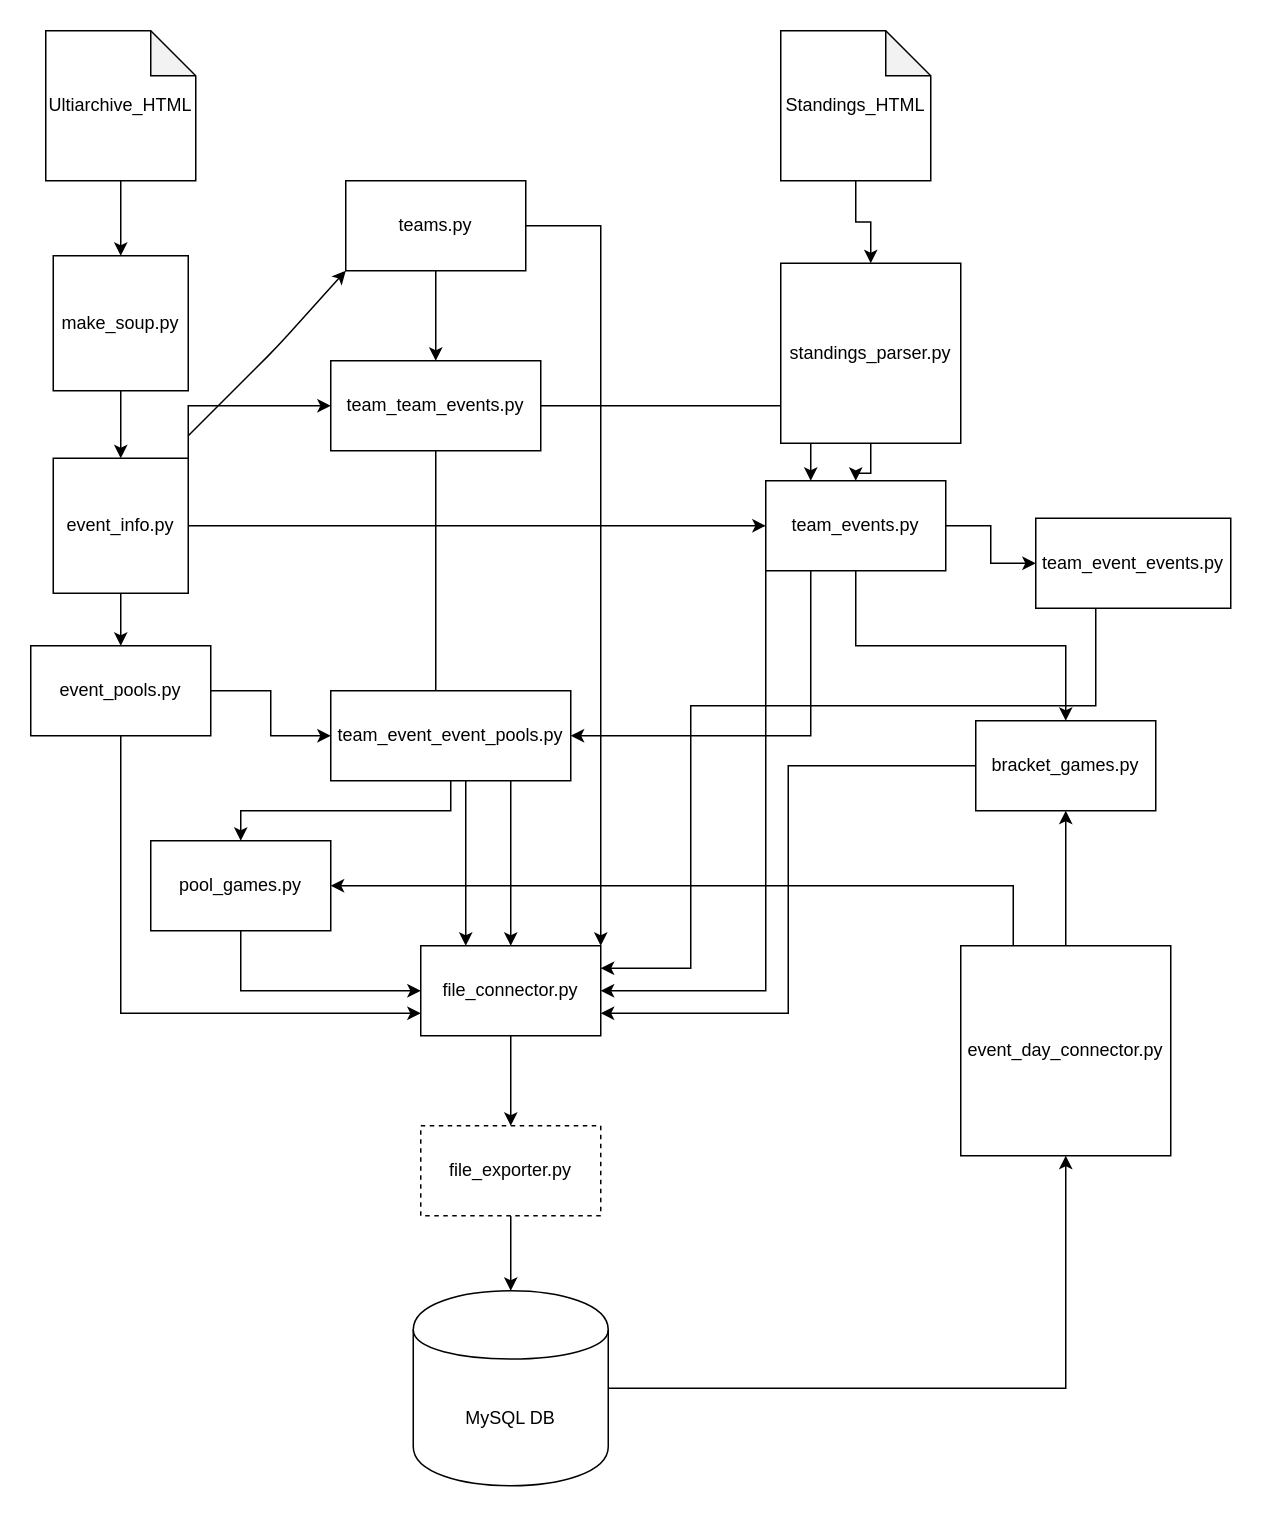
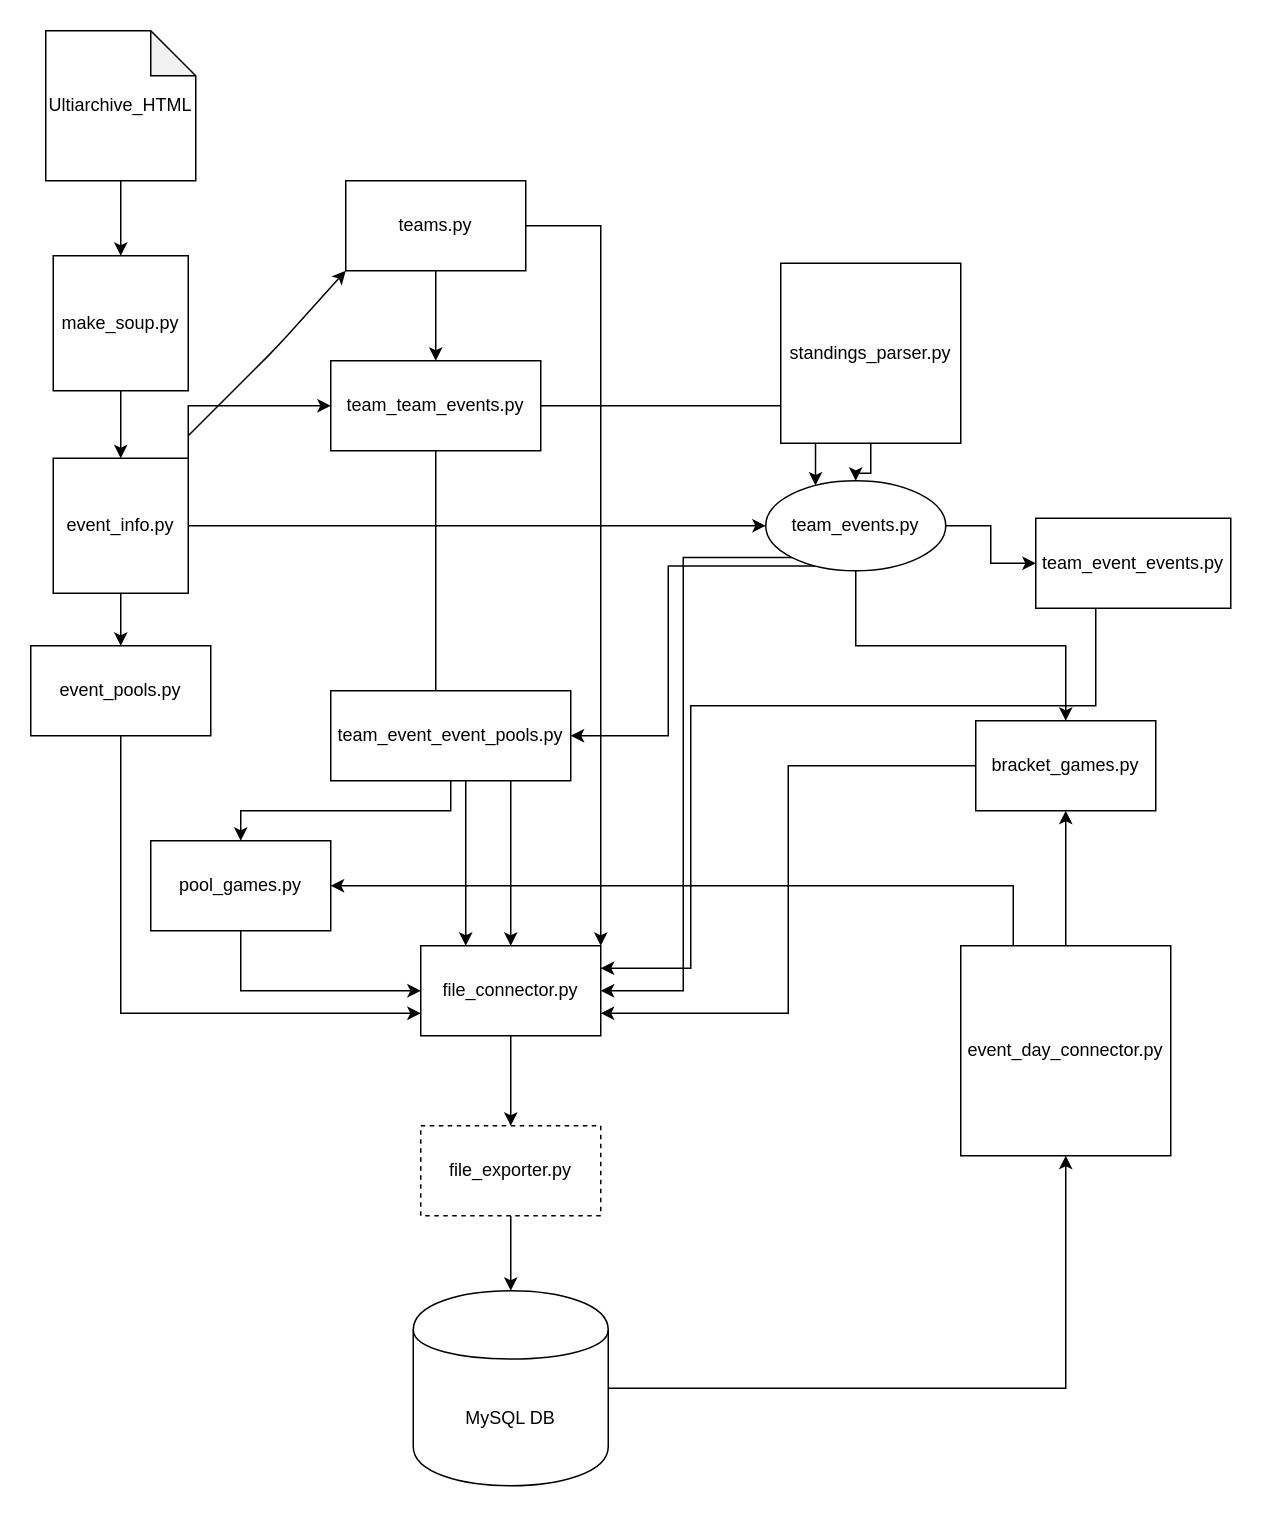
(856, 106) -> none
(858, 222) -> none
(856, 526) -> (856, 526)
(271, 708) -> none
